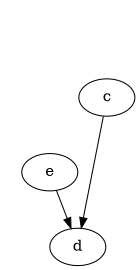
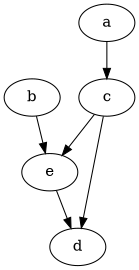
none -> (107, 23)
none -> (32, 98)
none -> (82, 131)
